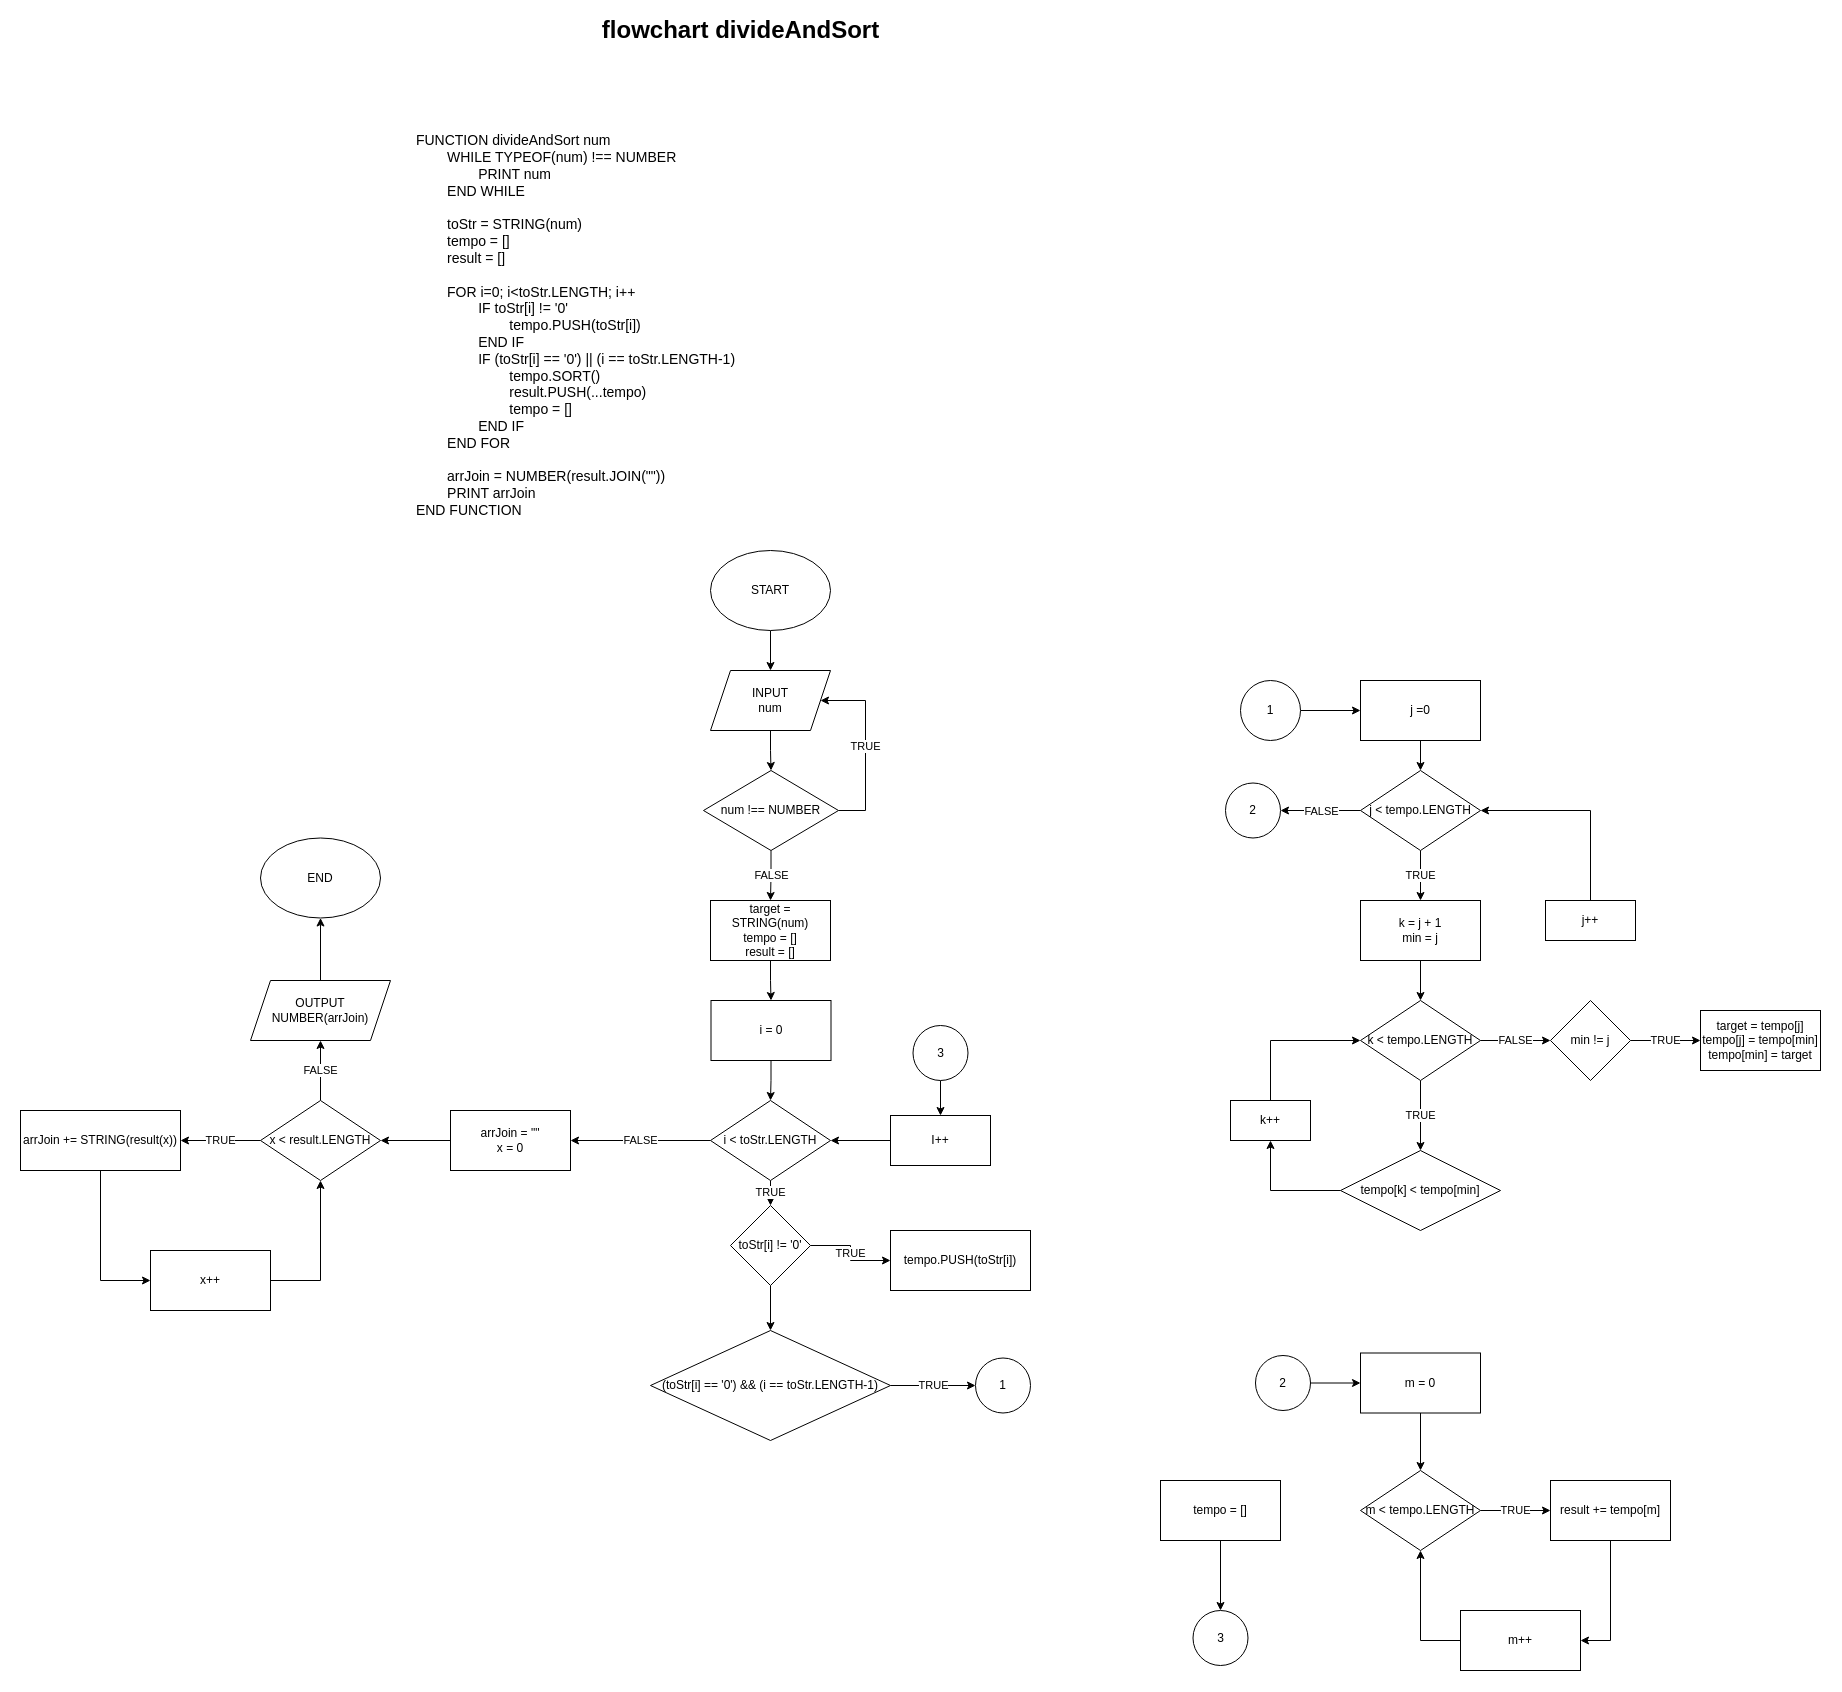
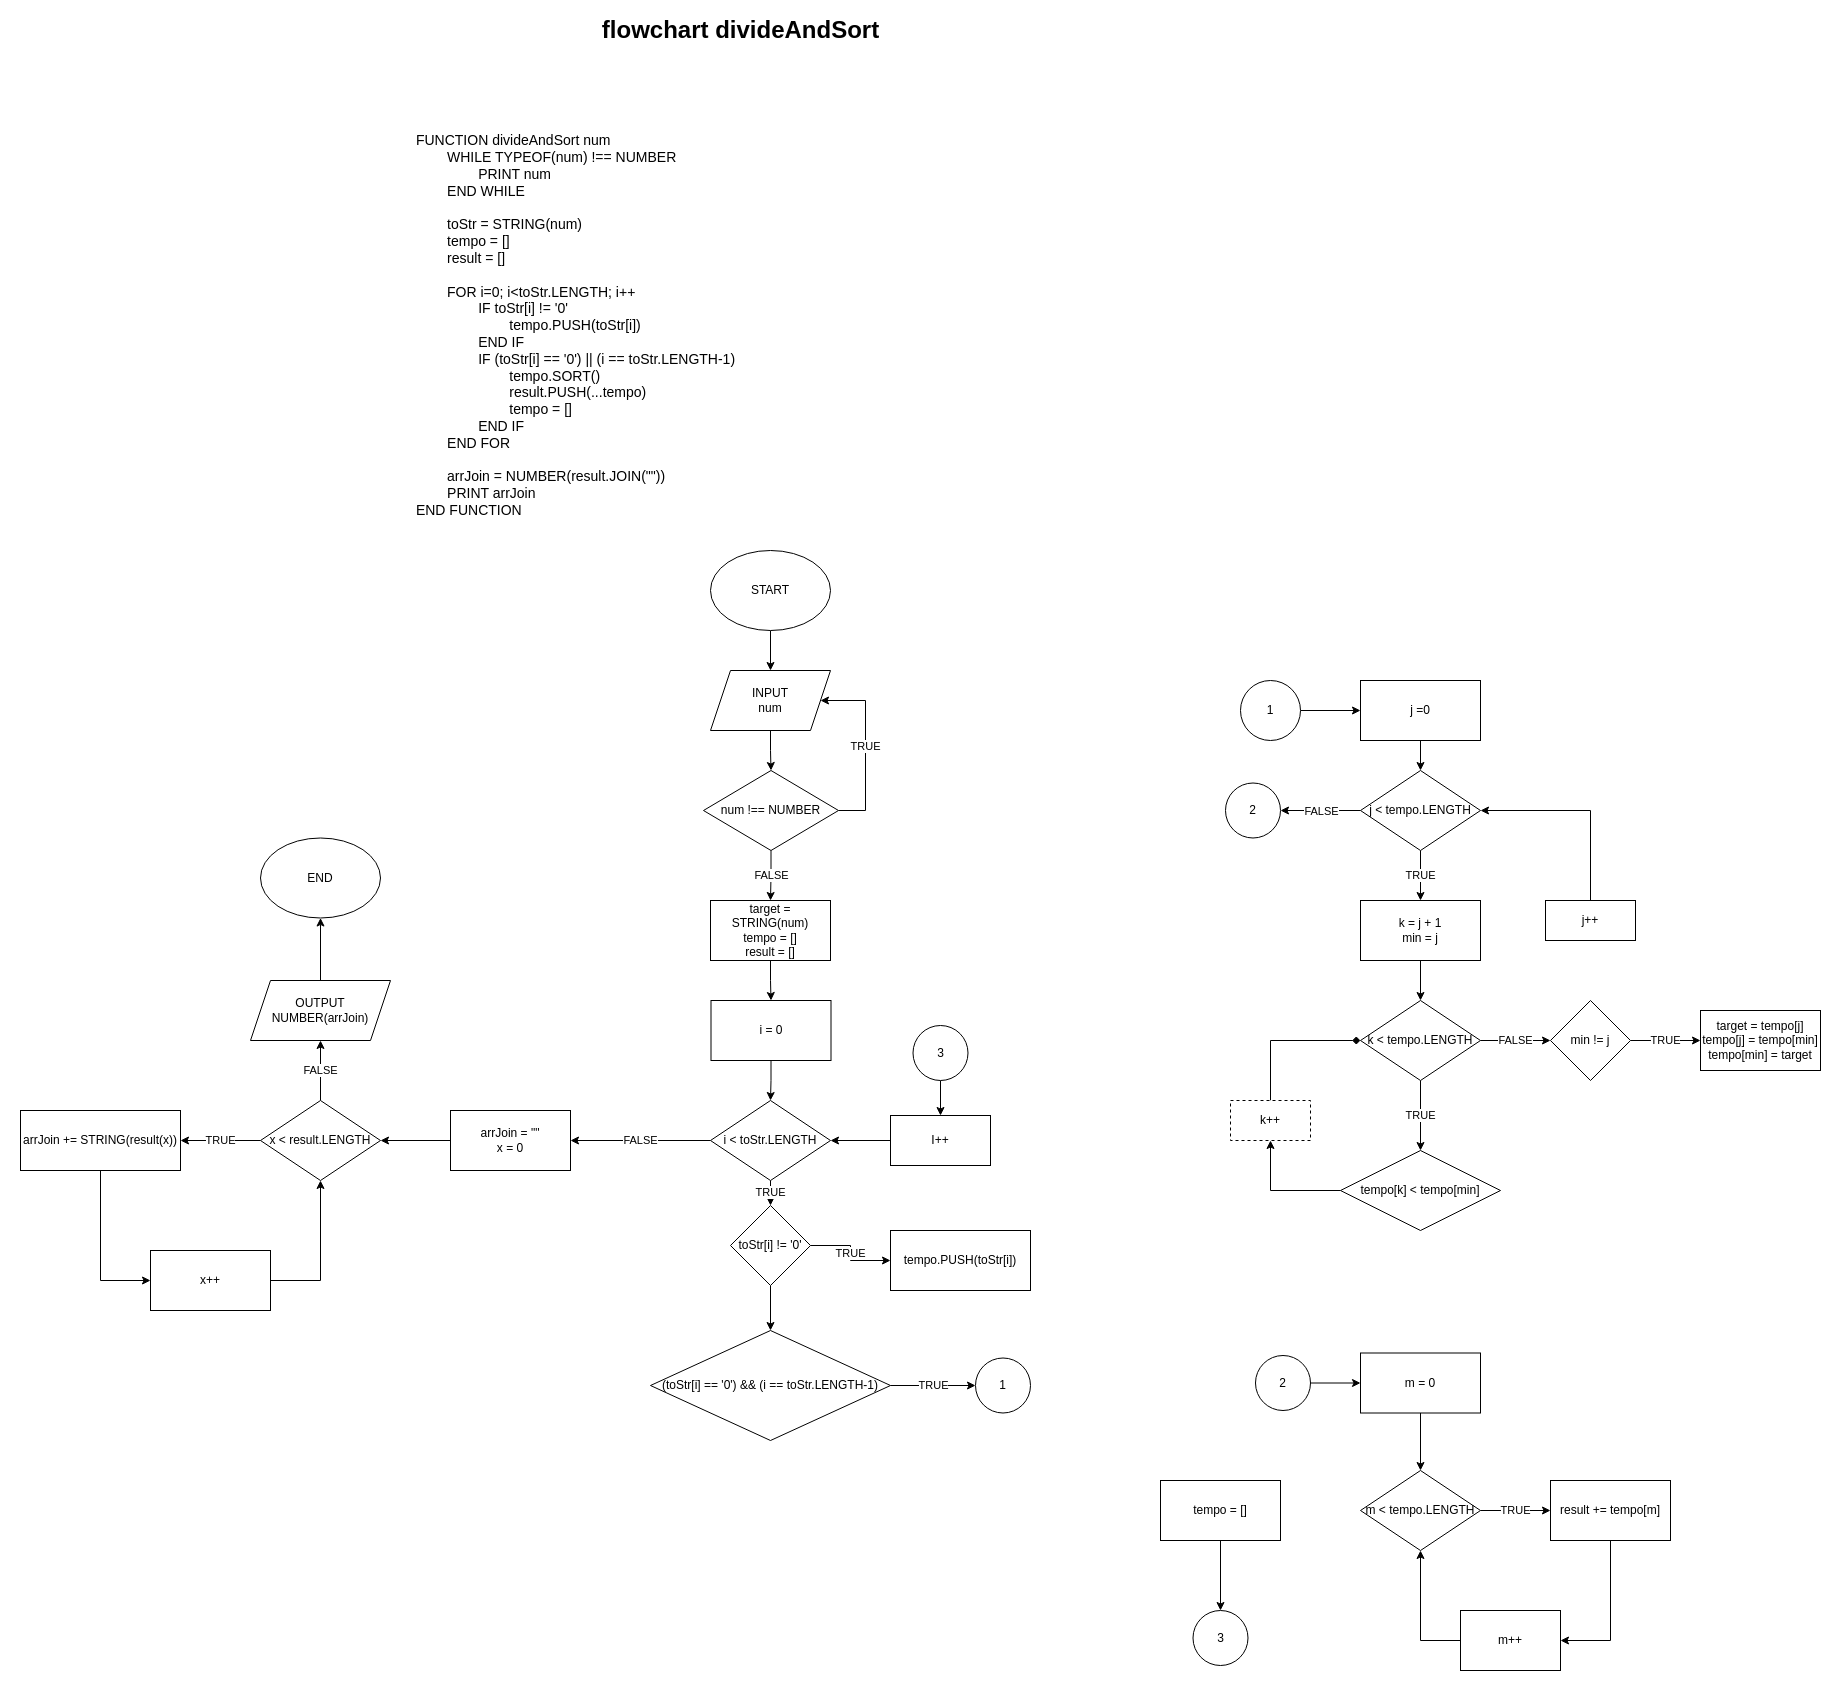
(1352, 1041) -> (1352, 1041)
(1271, 1121) -> (1271, 1121)
(1521, 1641) -> (1511, 1641)
